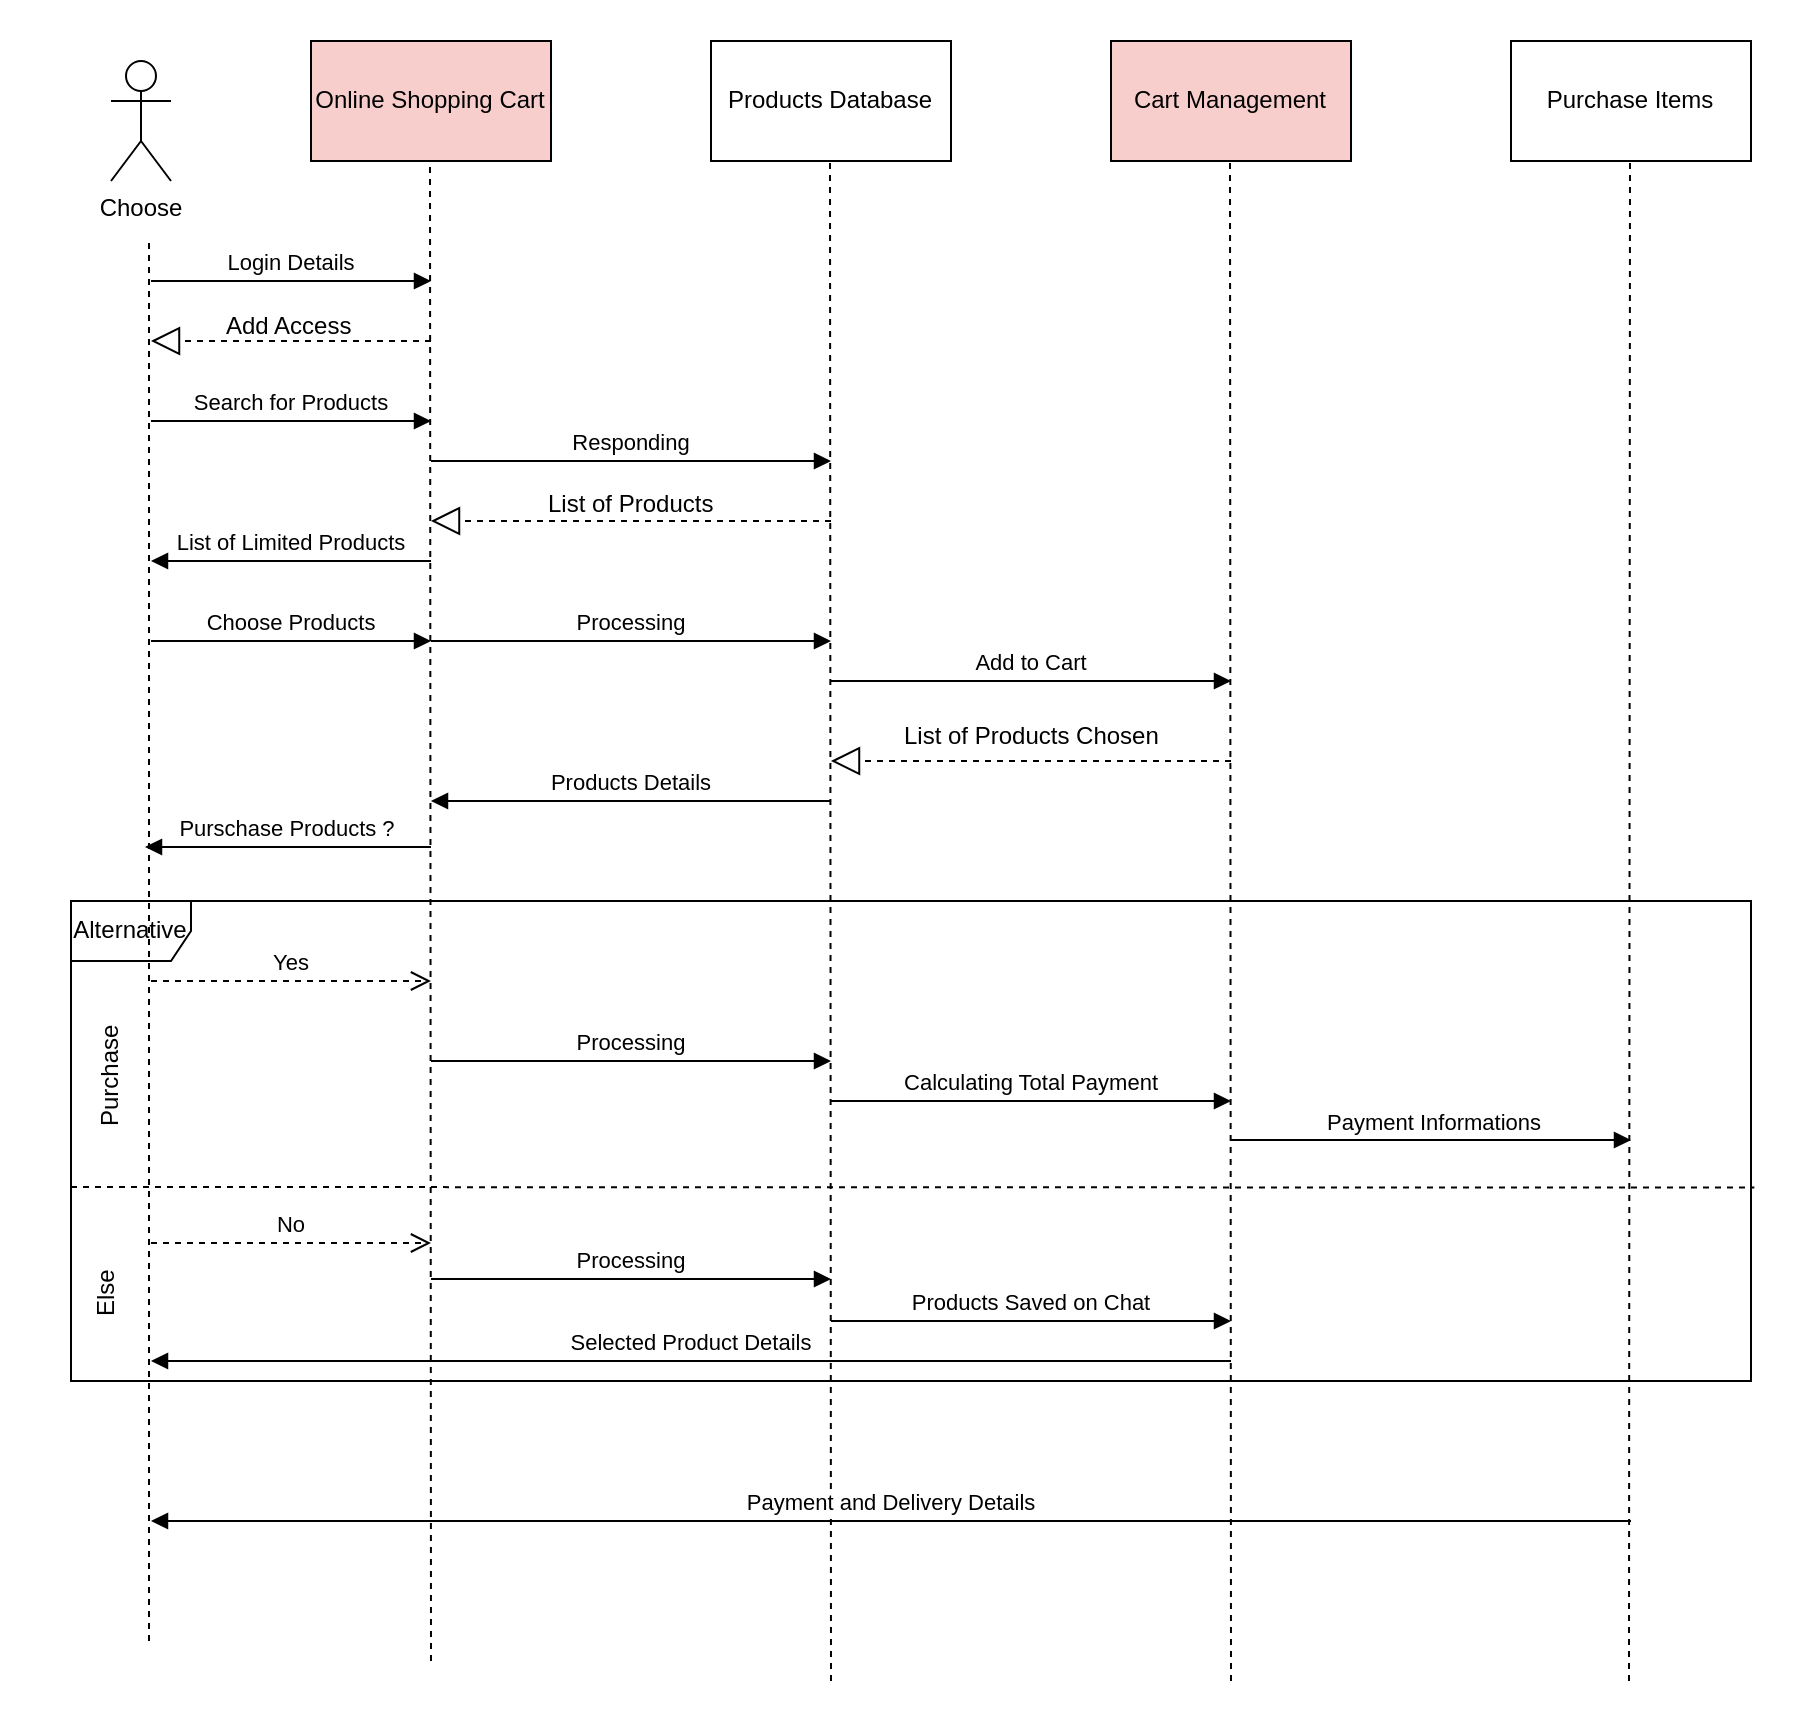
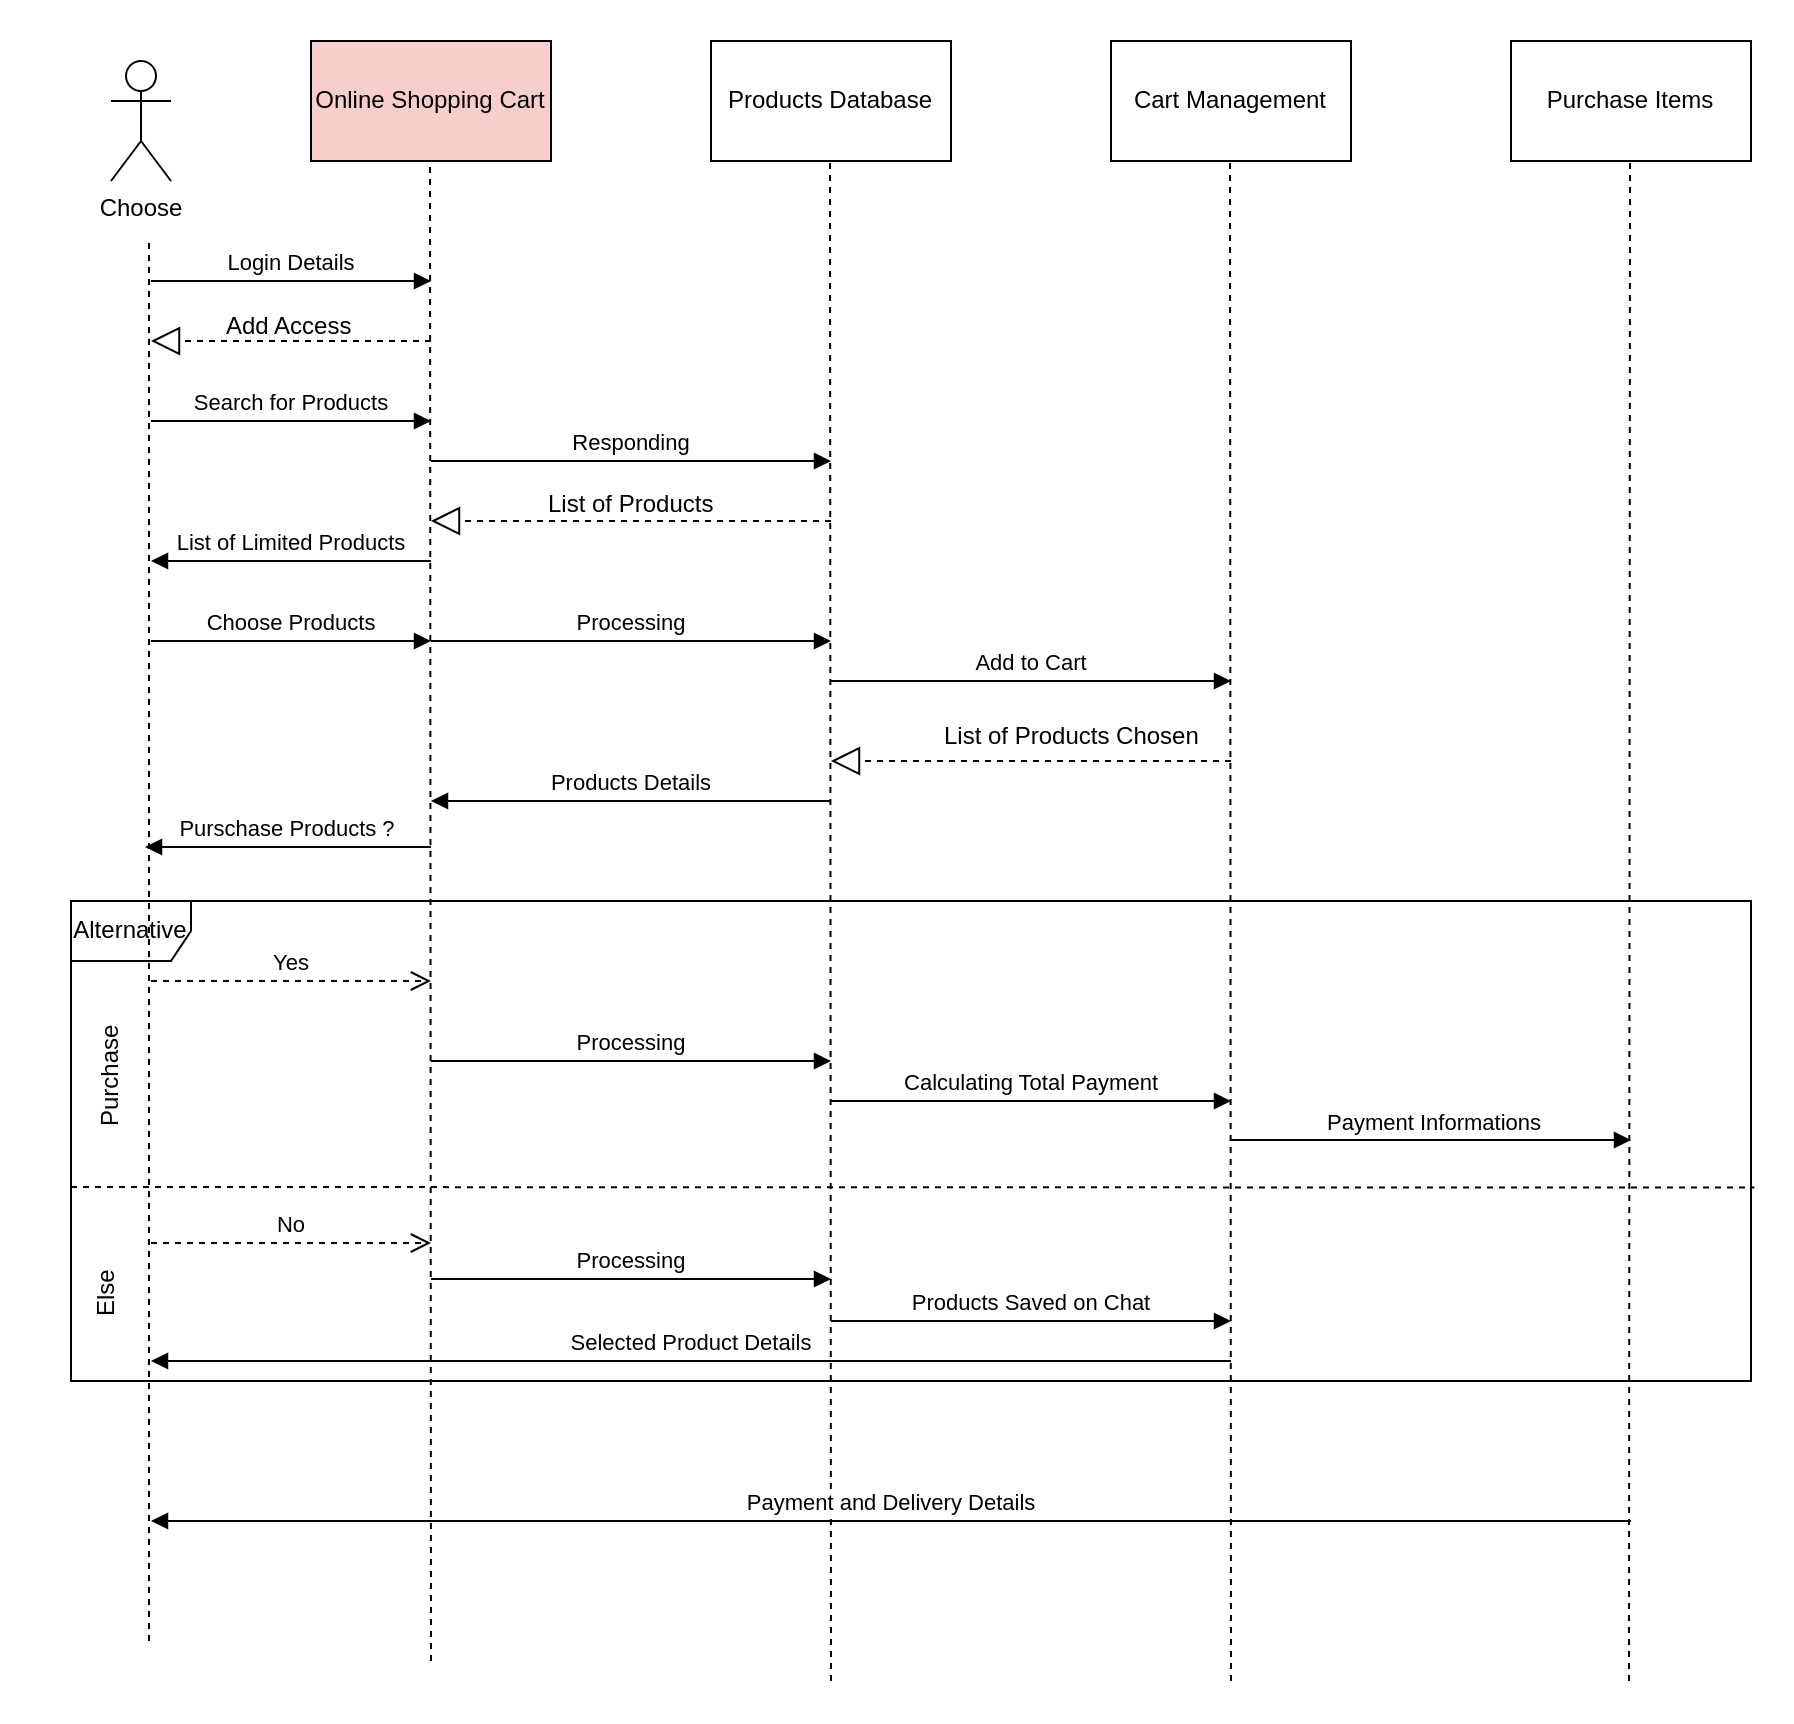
(1231, 101) -> (1231, 101)
(1041, 737) -> (1081, 737)
